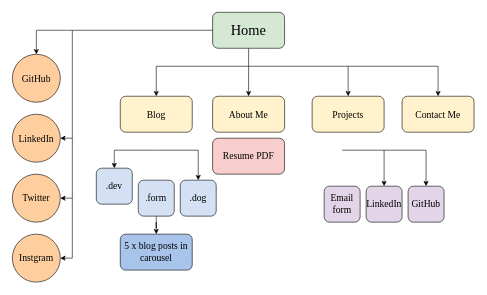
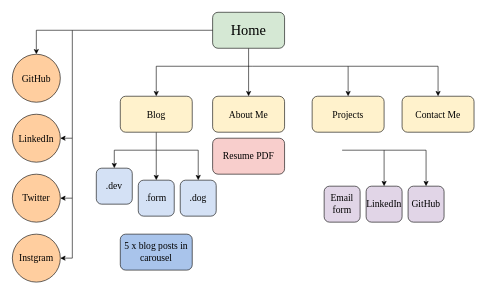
none -> (156, 174)
(156, 225) -> none
